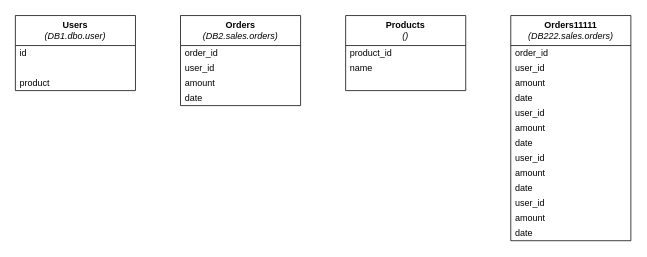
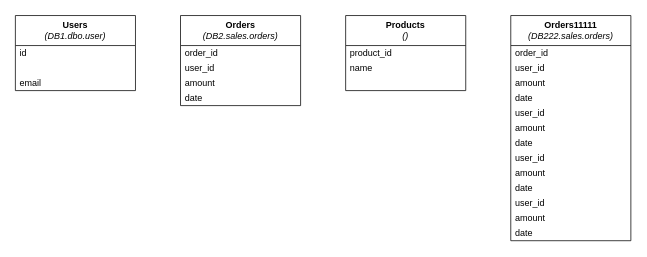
(38, 83) -> (30, 83)
